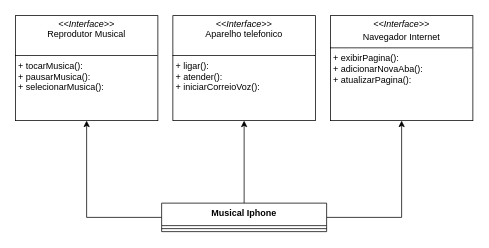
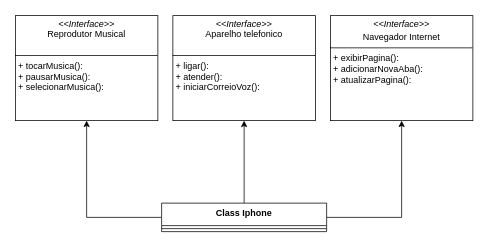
(244, 214) -> (244, 214)
